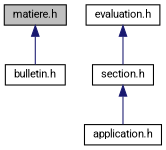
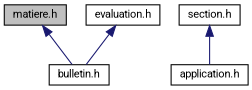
(123, 51) -> (98, 49)
